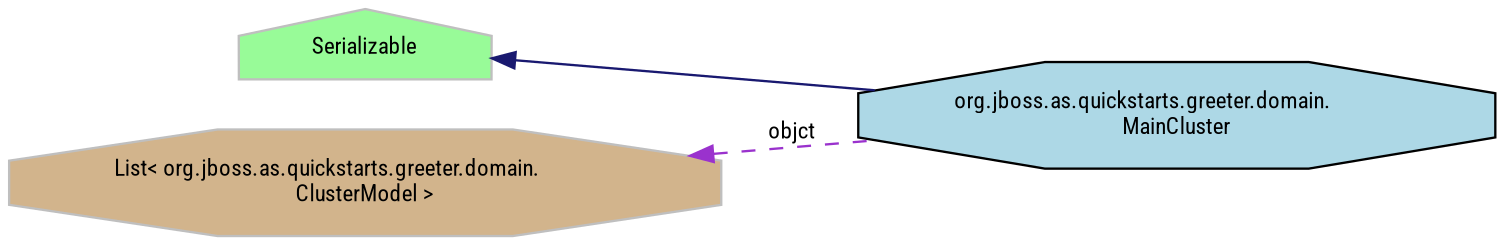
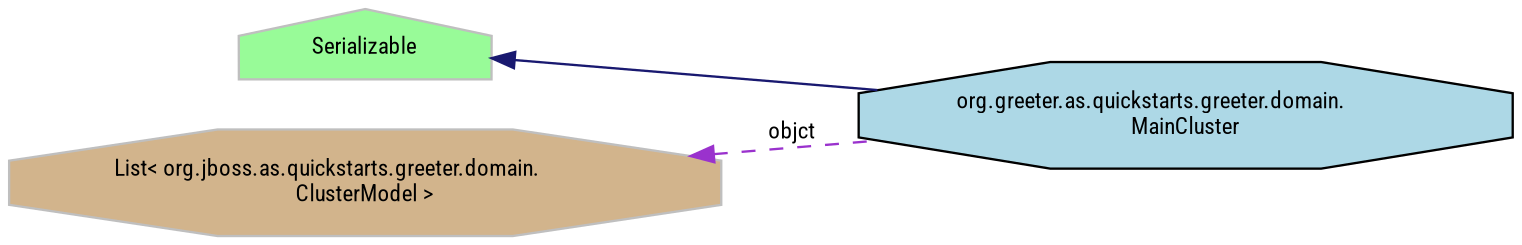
(1177, 115) -> (1186, 115)
